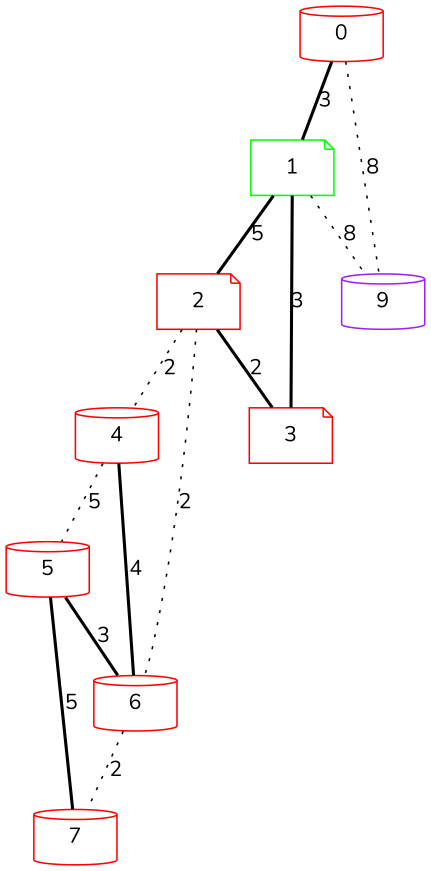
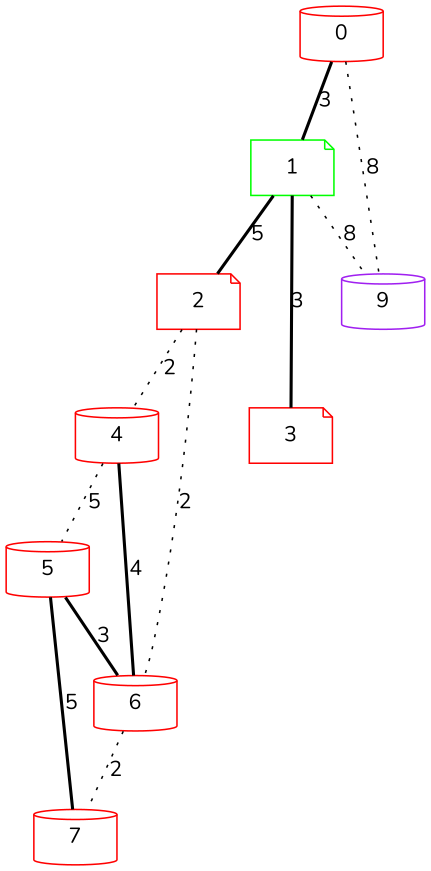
(245, 369) -> none
